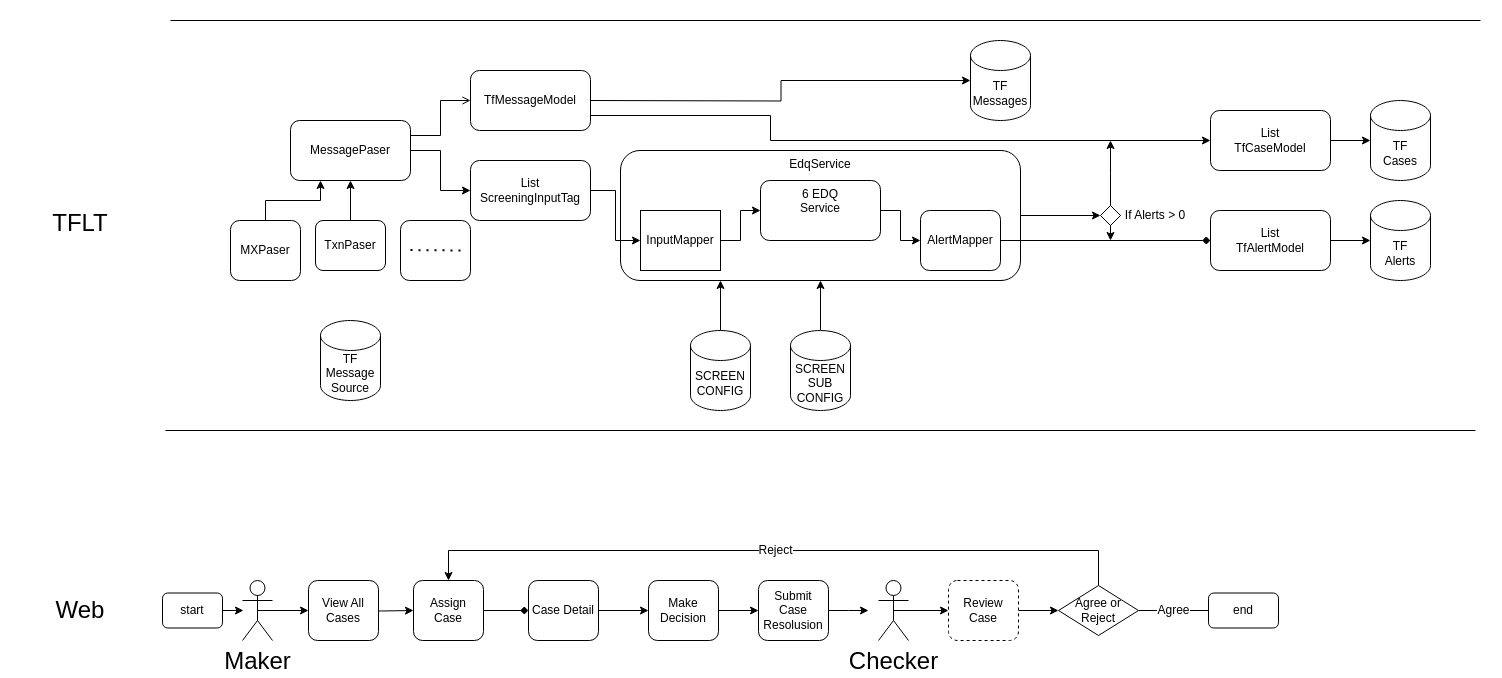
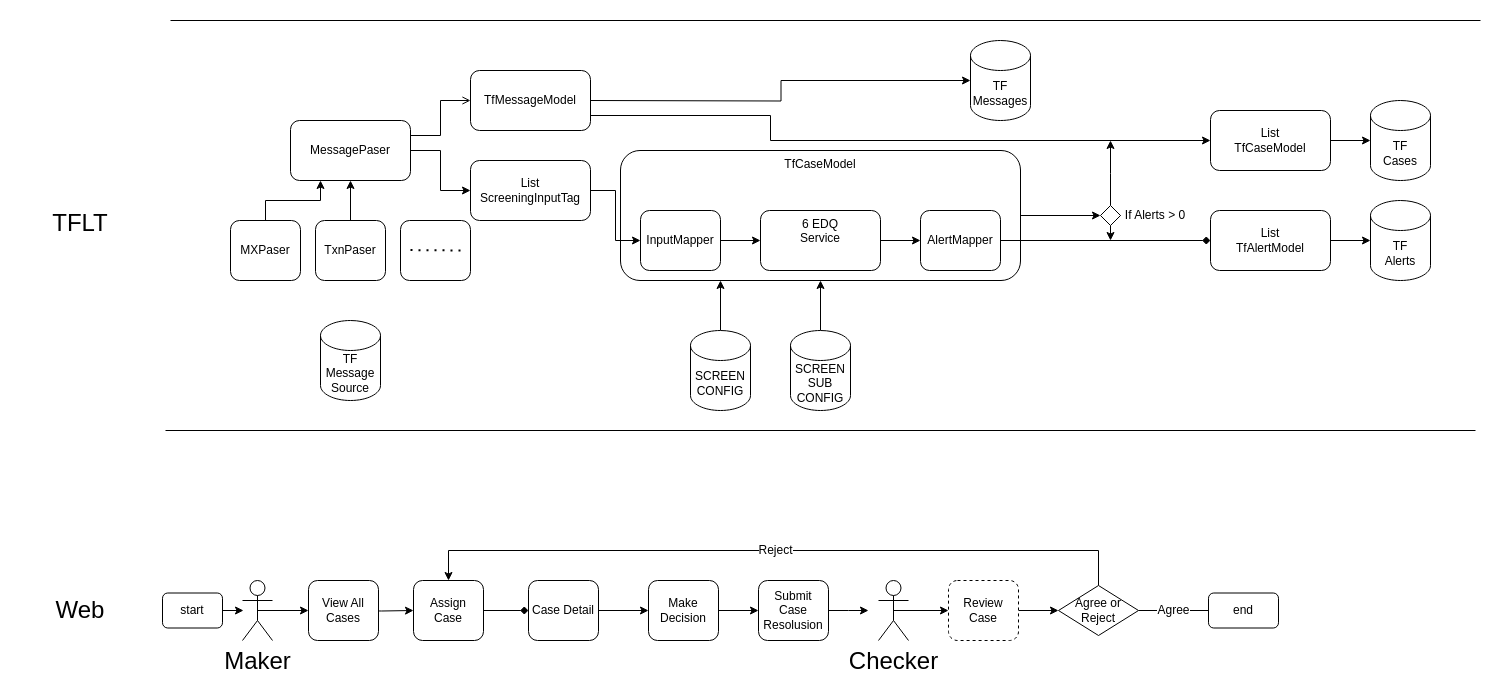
(821, 165) -> (821, 165)
(821, 211) -> (821, 241)
(681, 241) -> (681, 241)
(351, 246) -> (351, 251)
